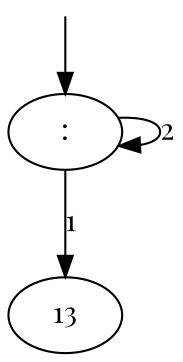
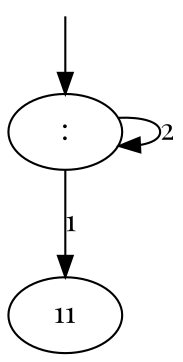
(65, 315) -> (65, 315)
